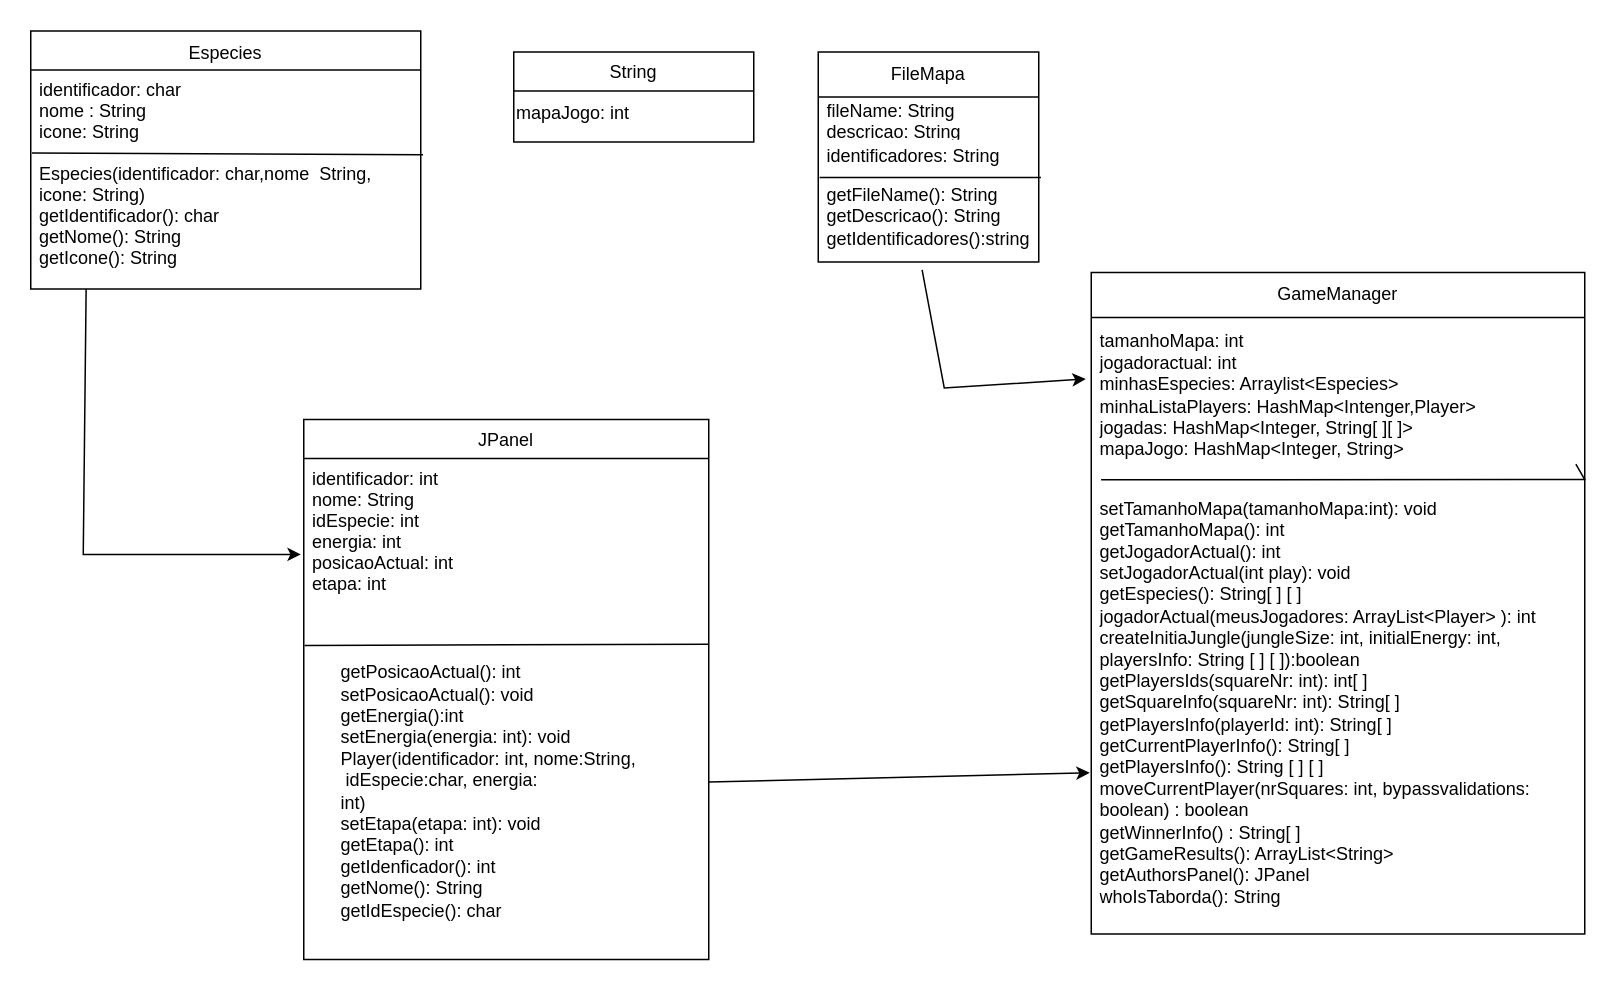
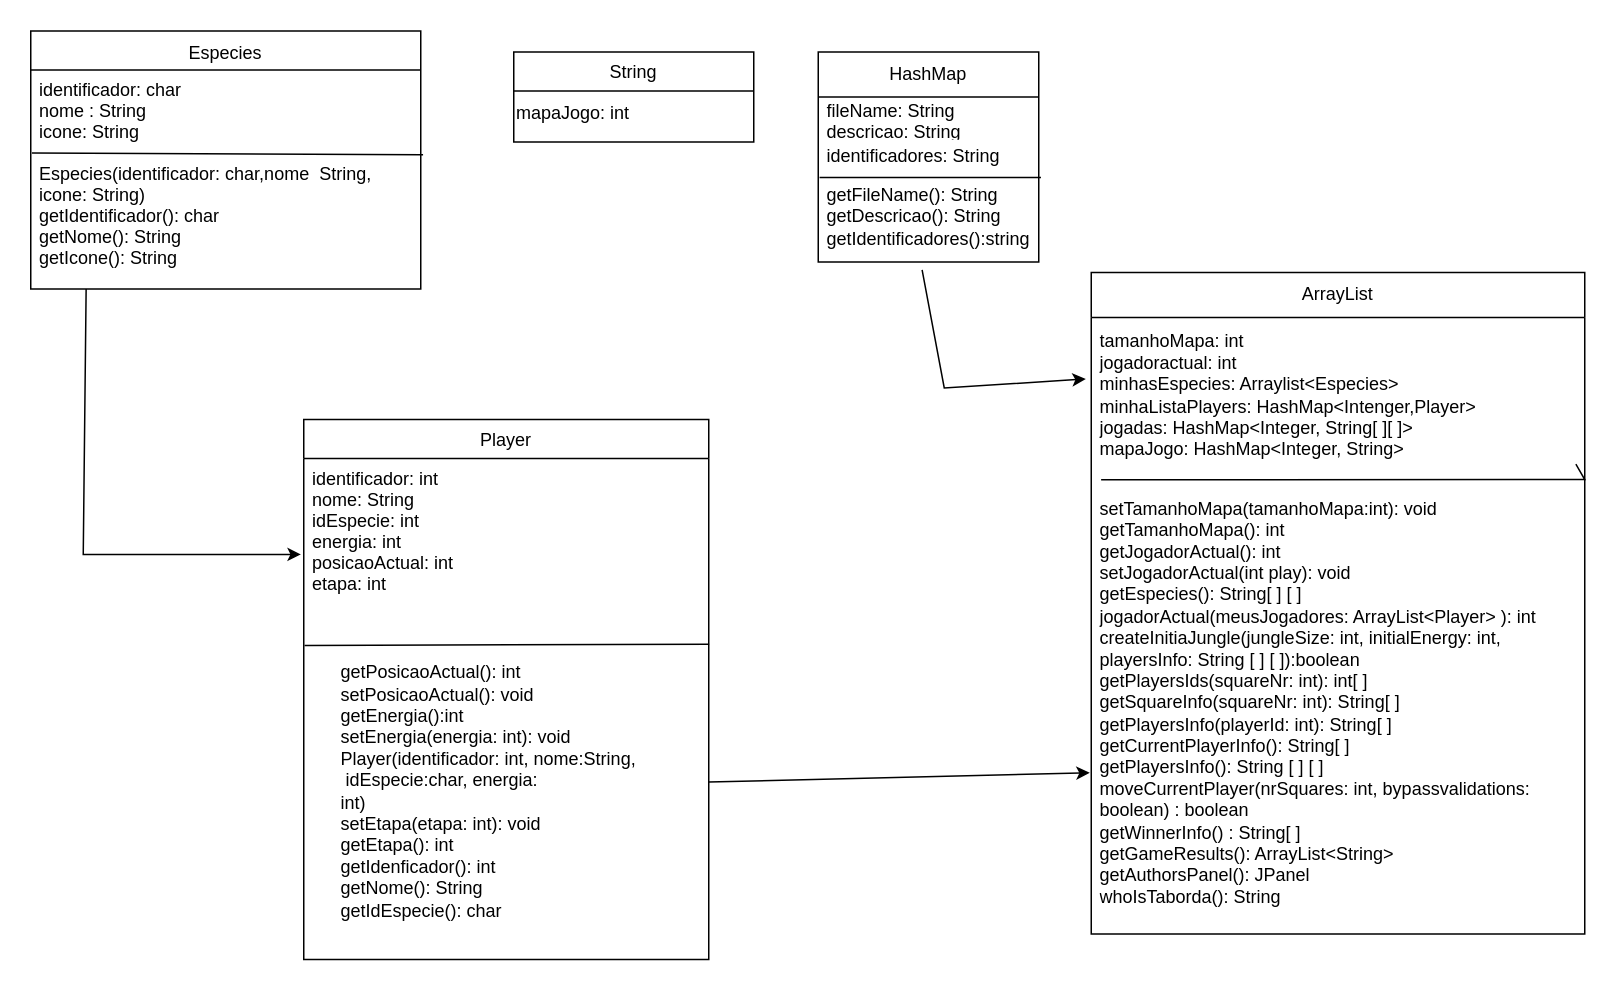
(929, 74) -> (929, 74)
(1338, 295) -> (1338, 295)
(506, 440) -> (506, 440)
